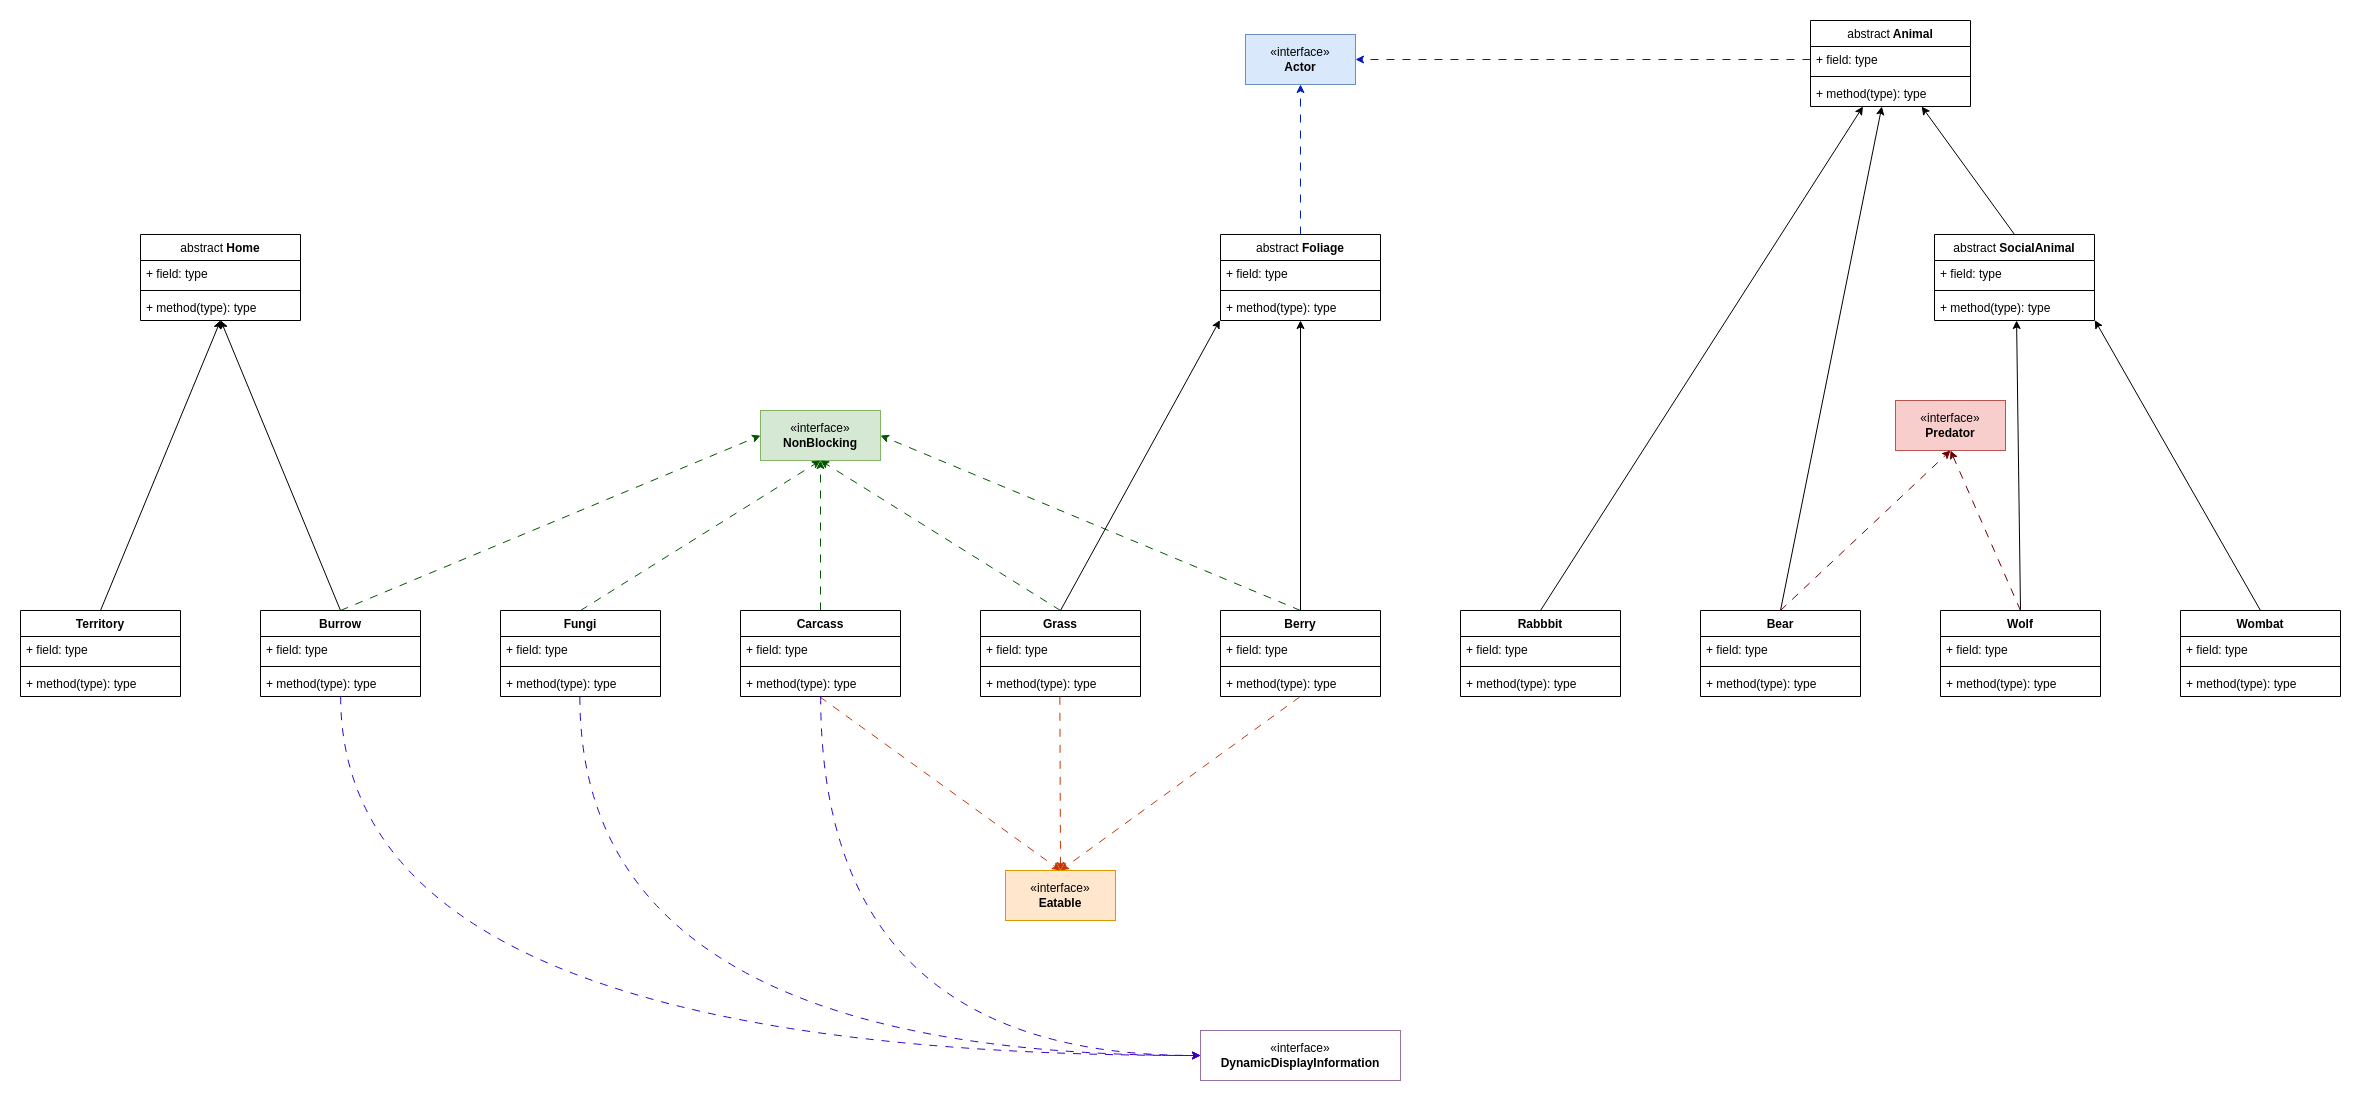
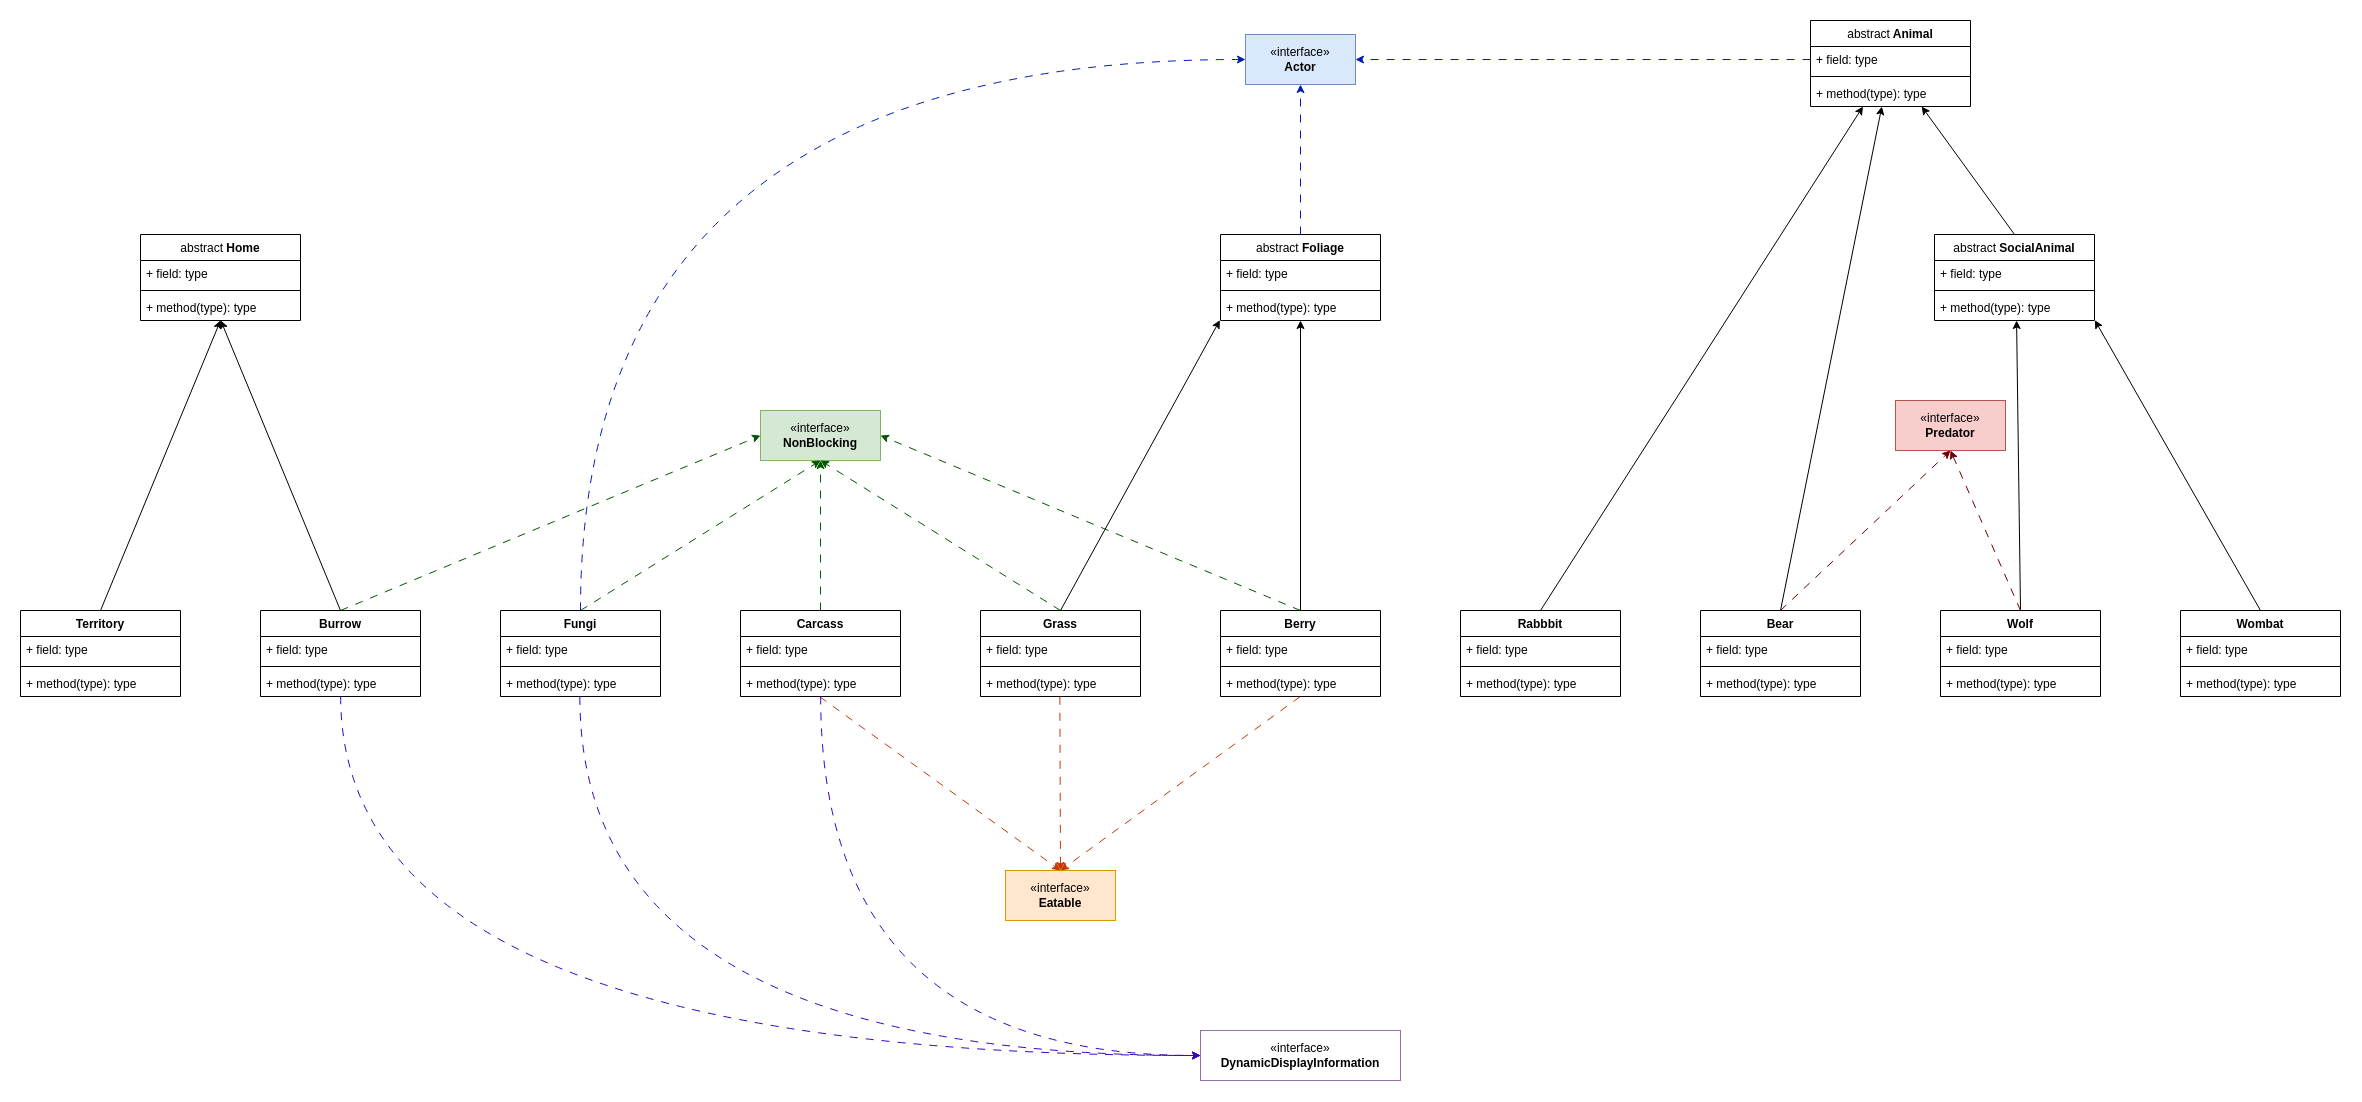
none -> (1145, 64)
